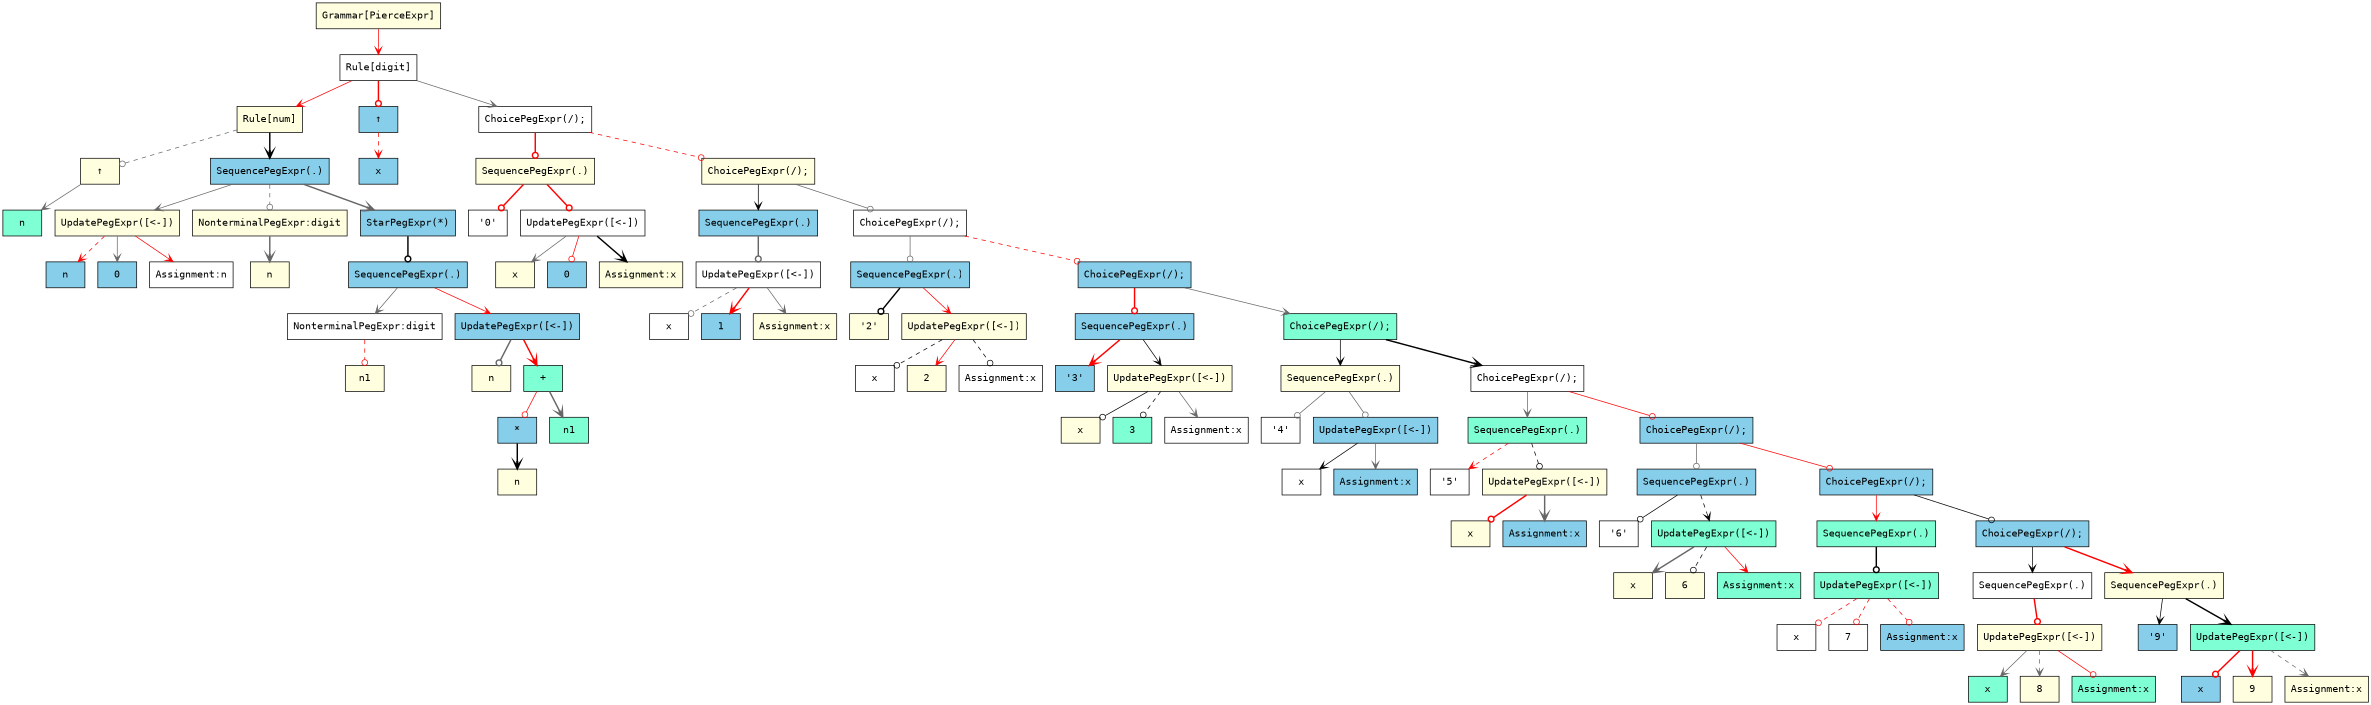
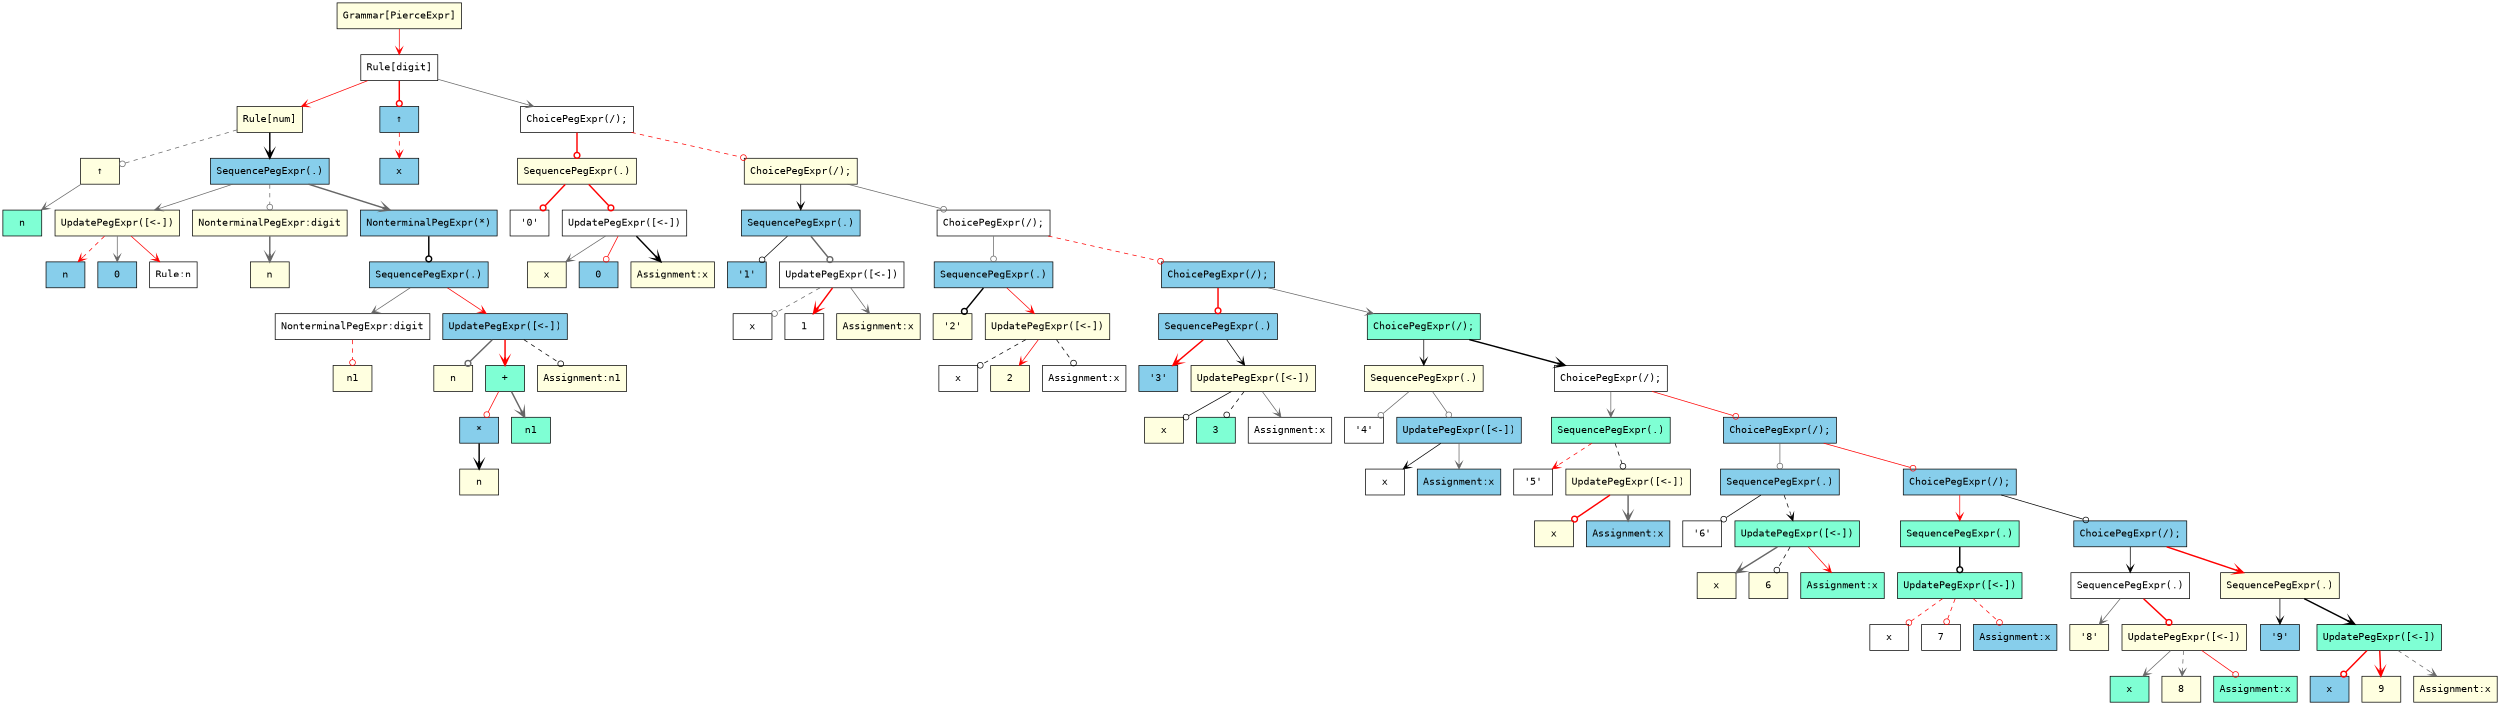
(408, 223) -> (429, 223)
(191, 275) -> (173, 275)
none -> (747, 275)
(721, 327) -> (804, 327)
none -> (582, 378)
none -> (2089, 637)
